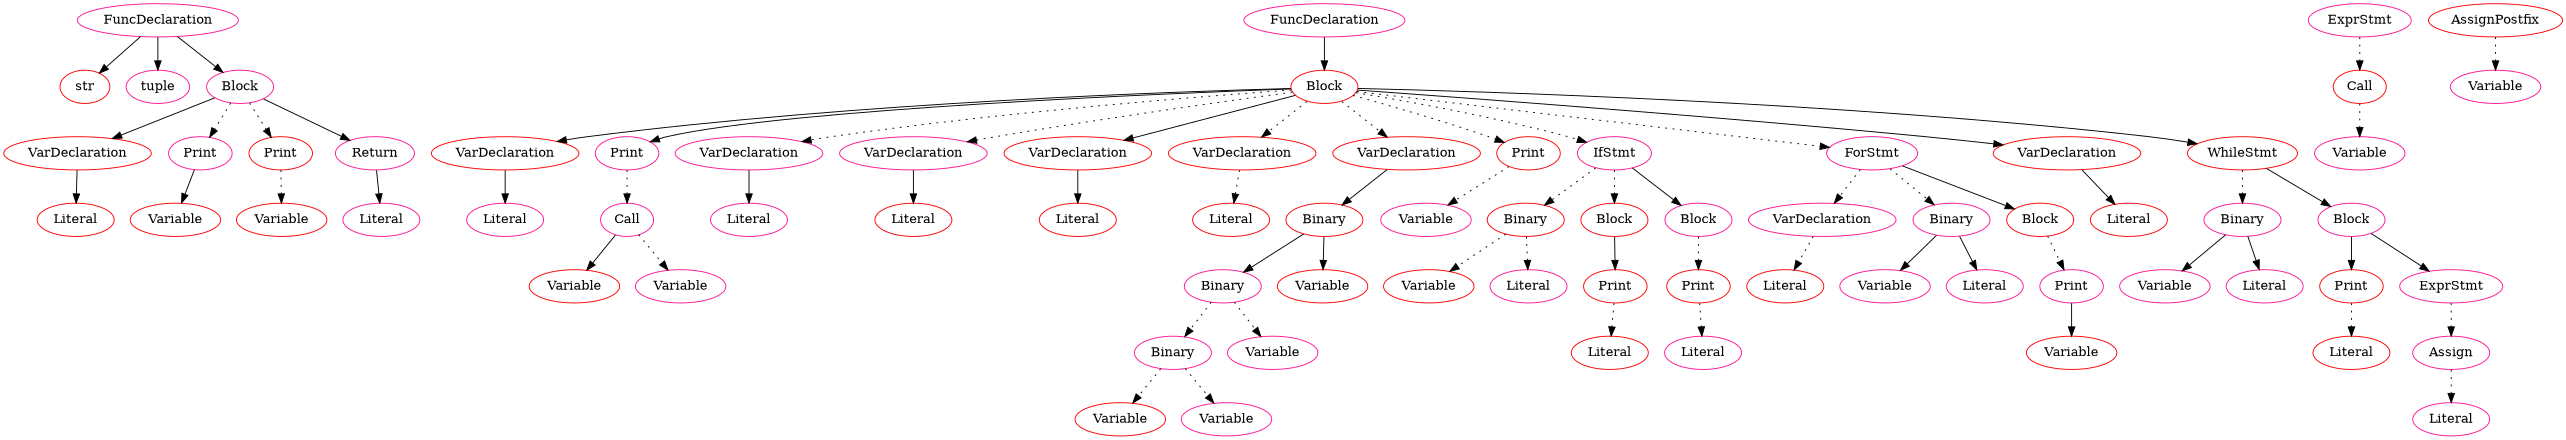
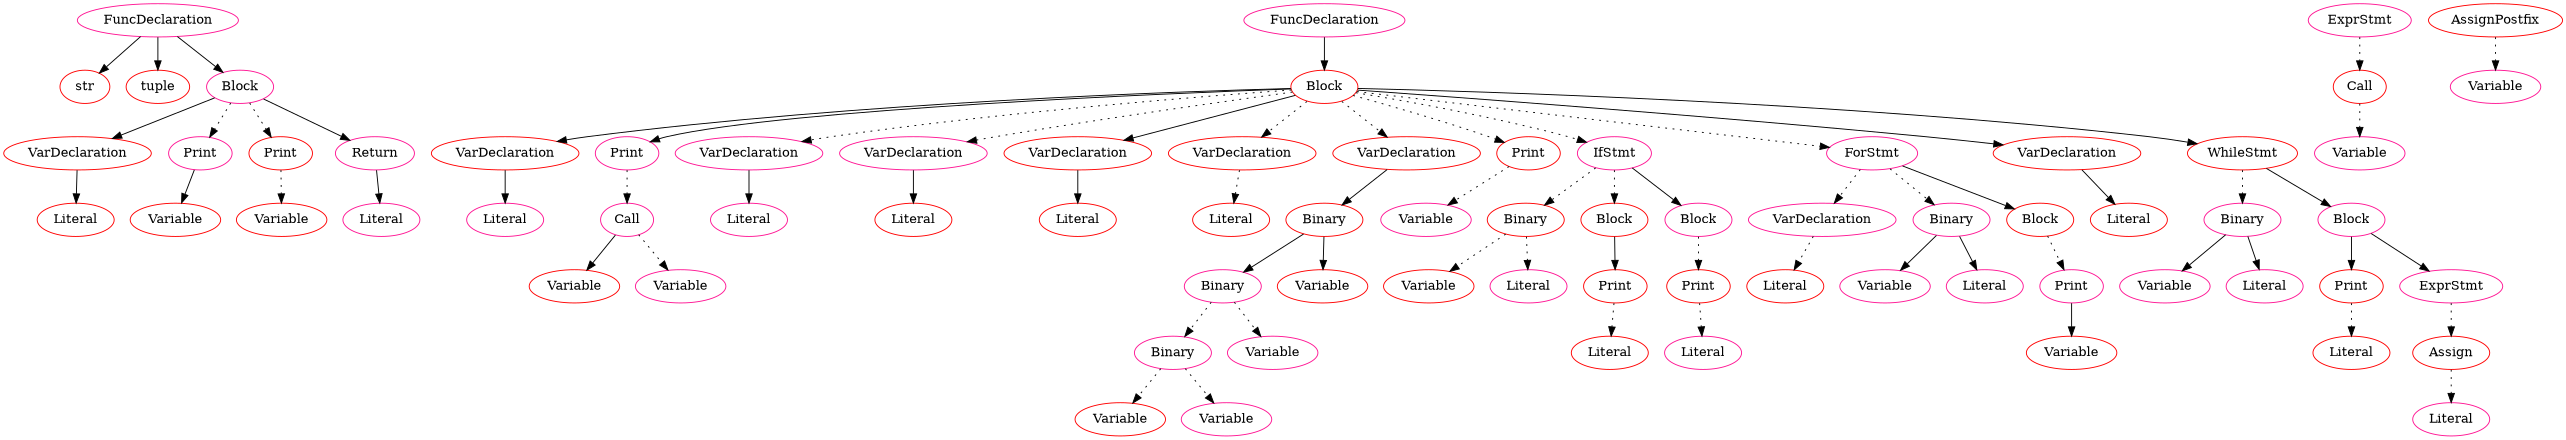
(158, 87) -> (158, 87)
(2451, 353) -> (2451, 353)
